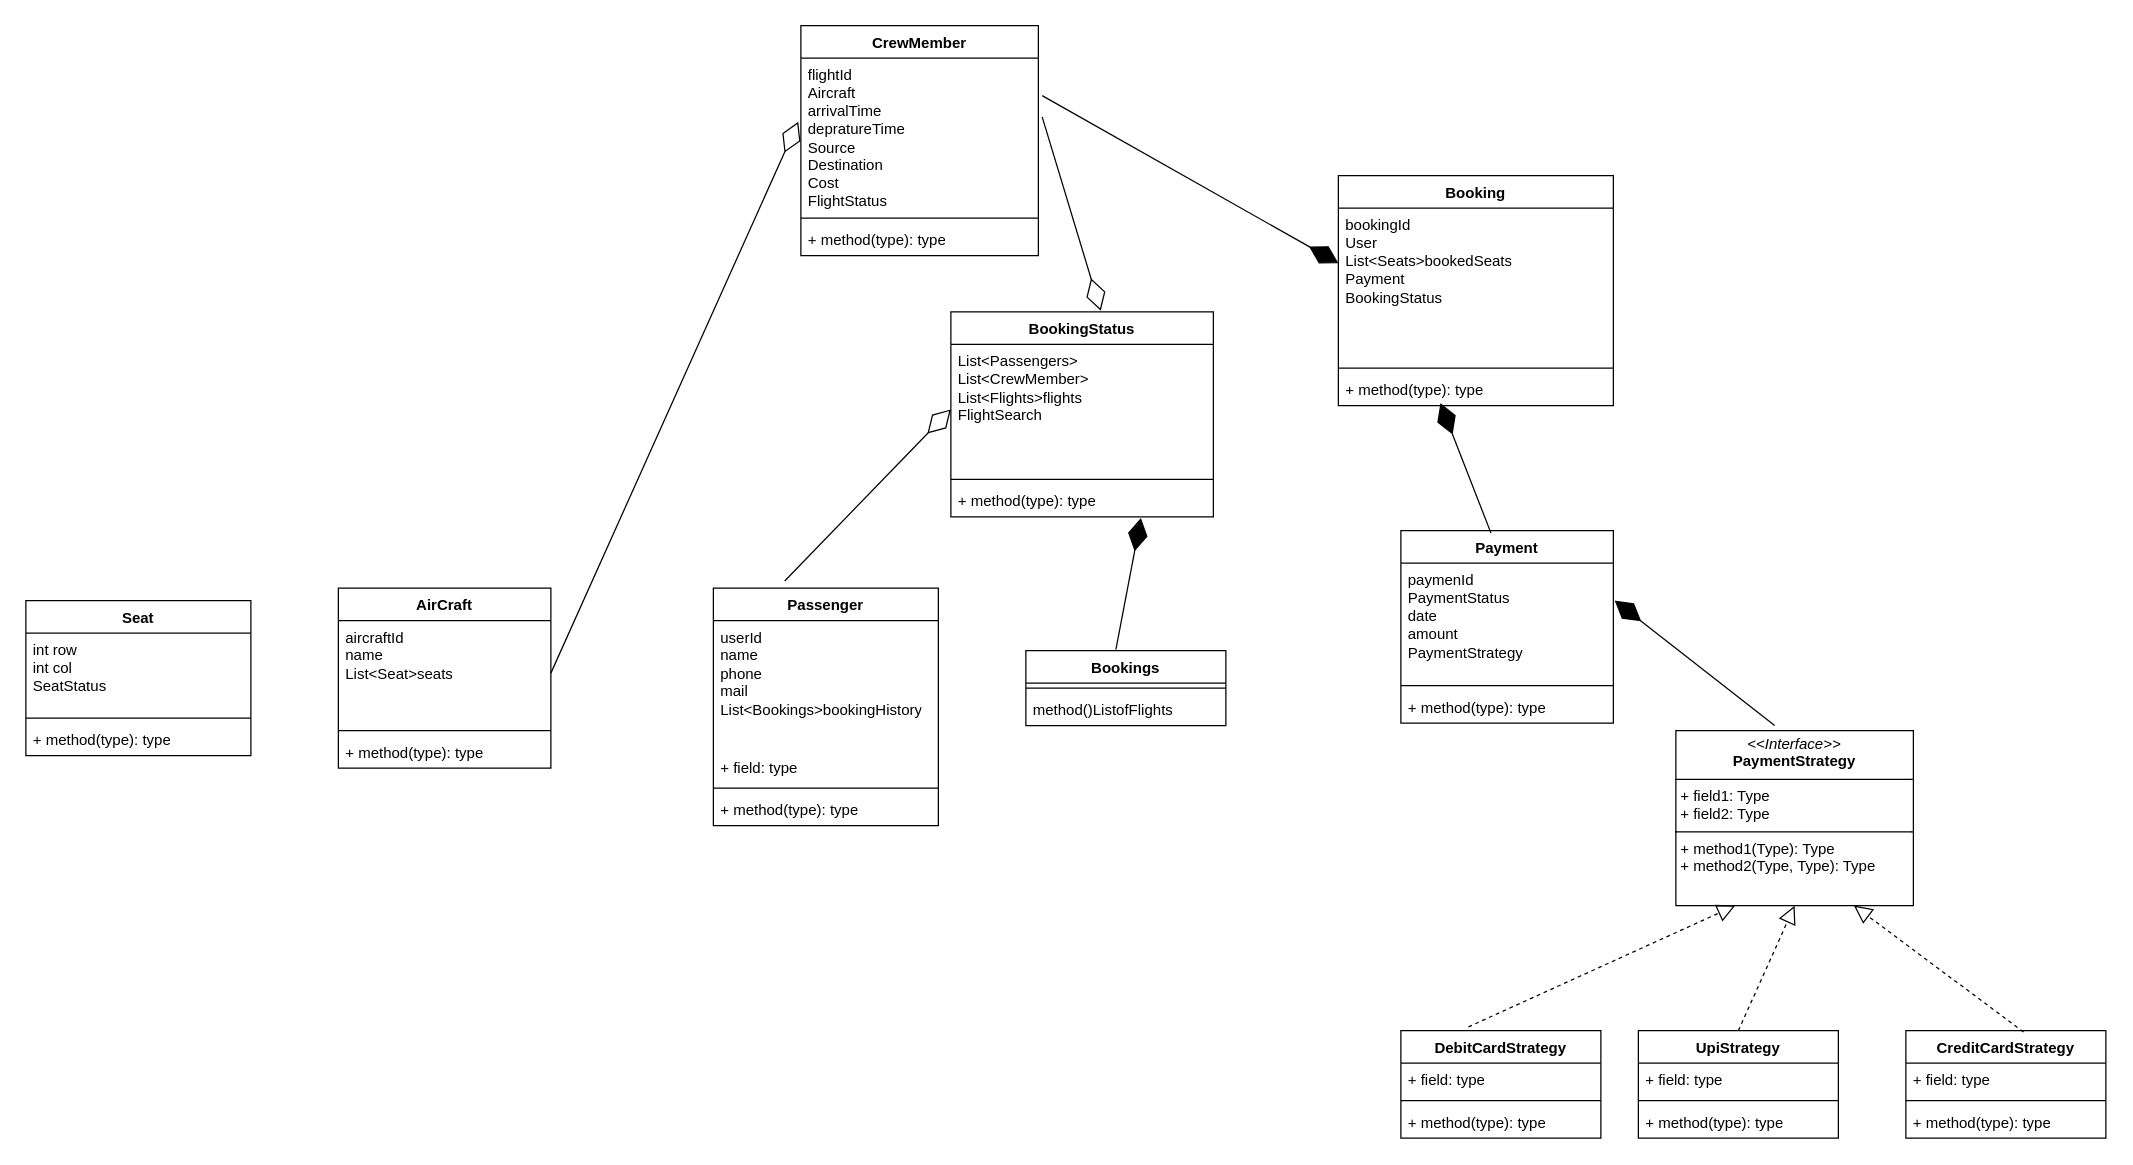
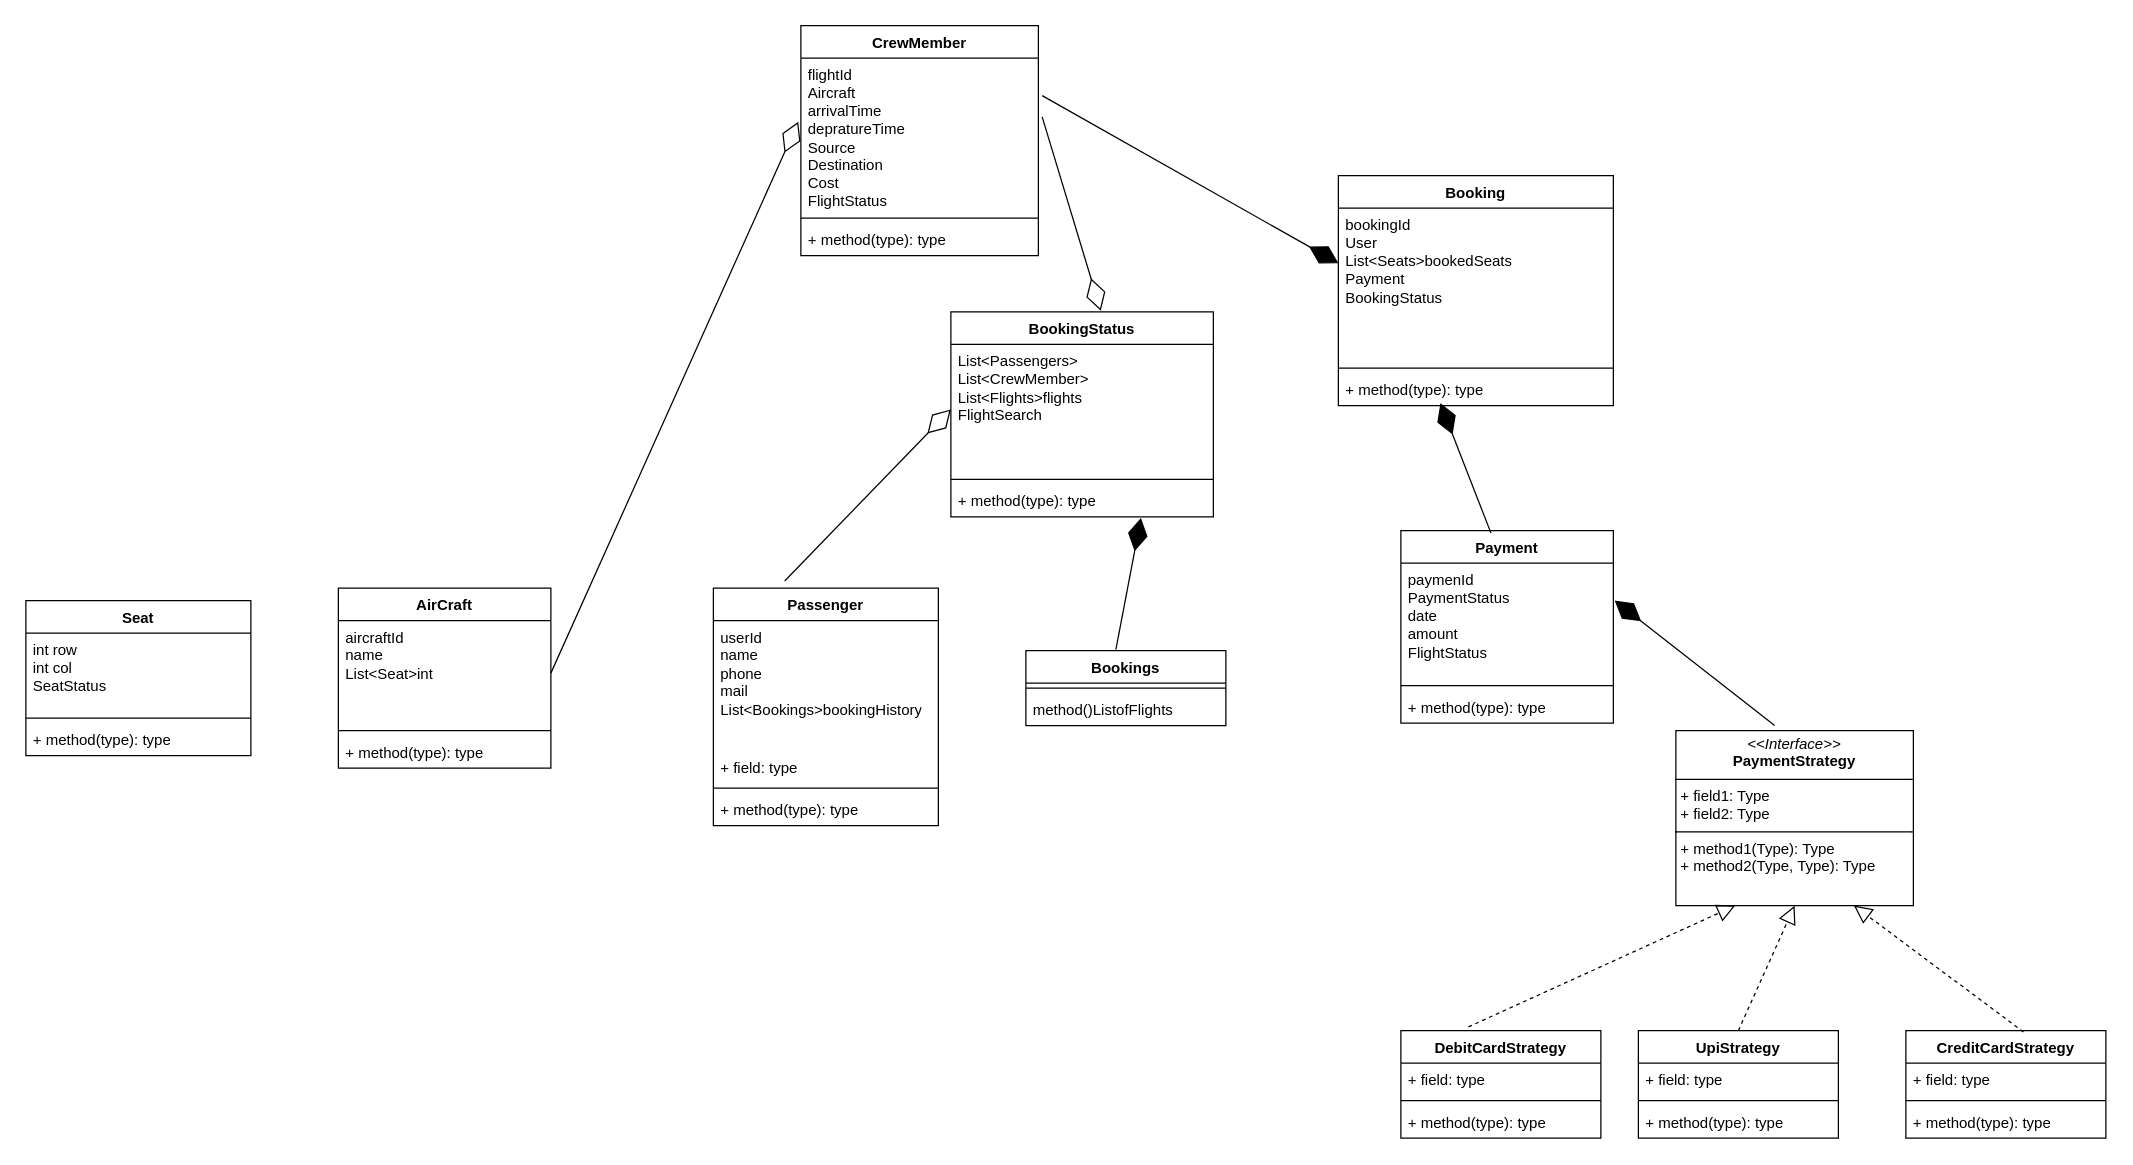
(1471, 617) -> (1463, 617)
(407, 656) -> (396, 656)
